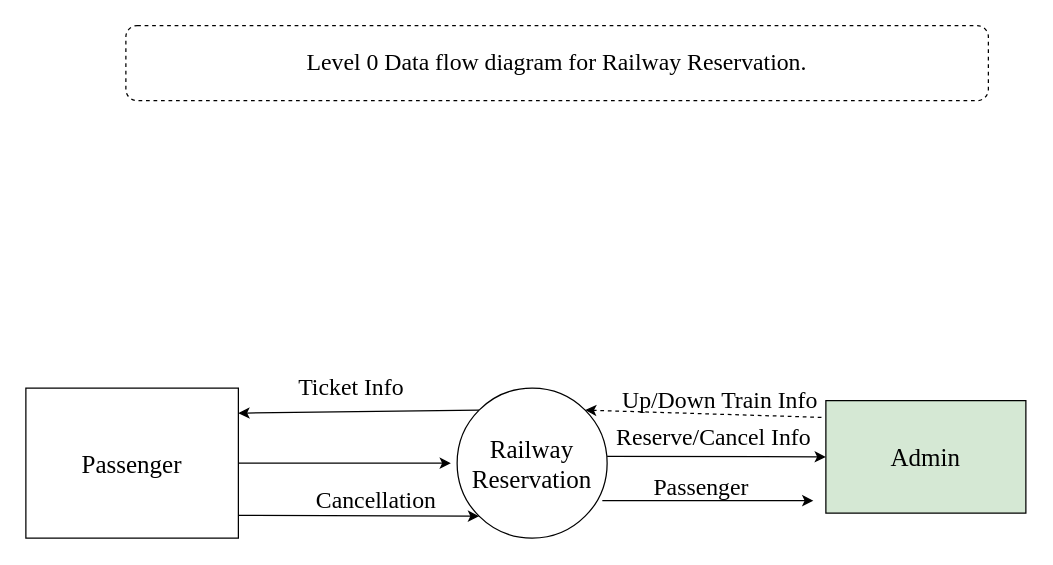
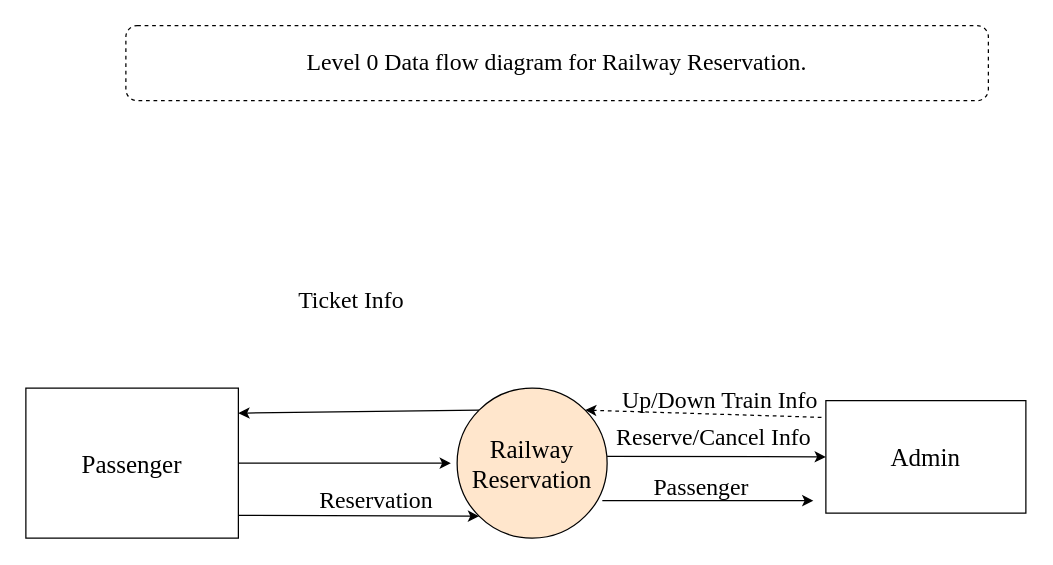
(351, 388) -> (351, 301)
(926, 457) -> (926, 457)
(532, 463) -> (532, 463)
(376, 501) -> (376, 501)
